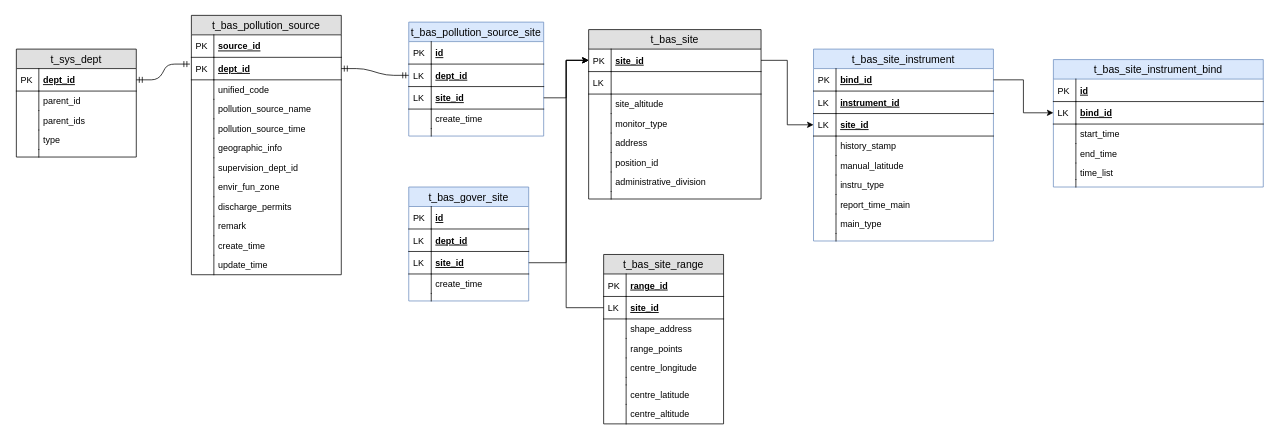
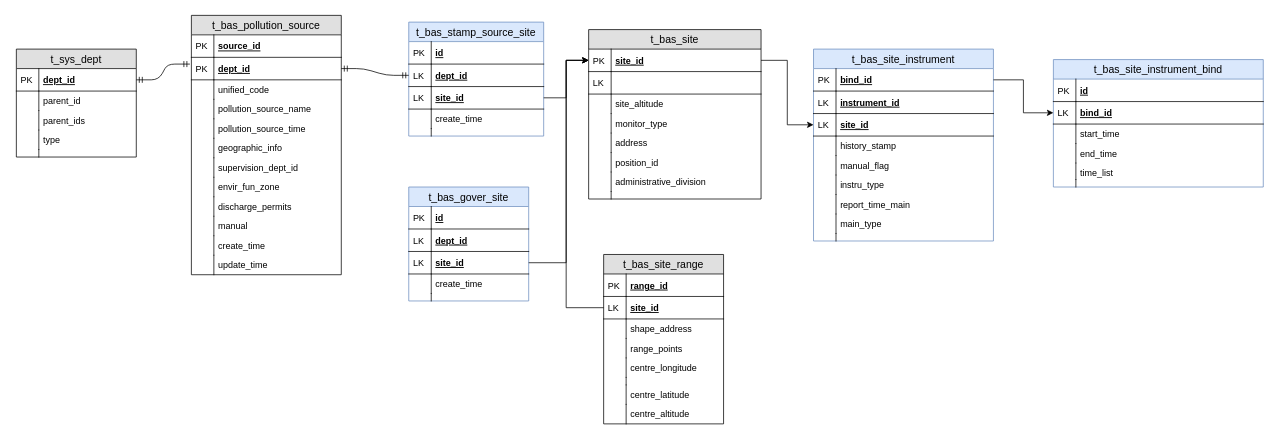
(476, 33) -> (476, 33)
(874, 166) -> (865, 166)
(233, 227) -> (231, 227)
